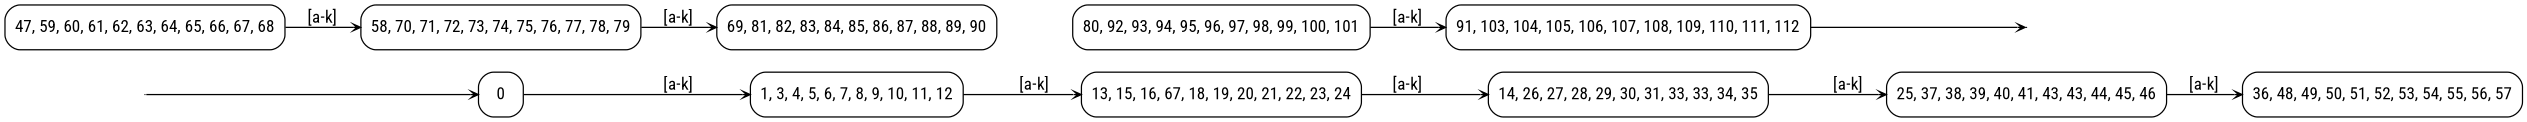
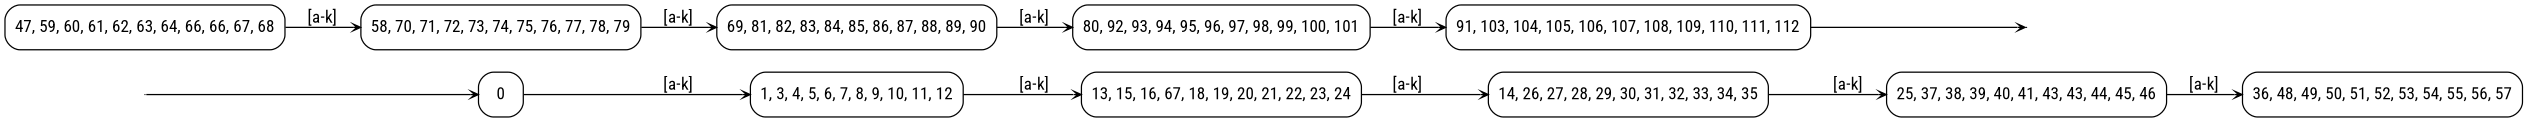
(145, 27) -> (145, 27)
none -> (1031, 27)
(1628, 95) -> (1628, 95)
